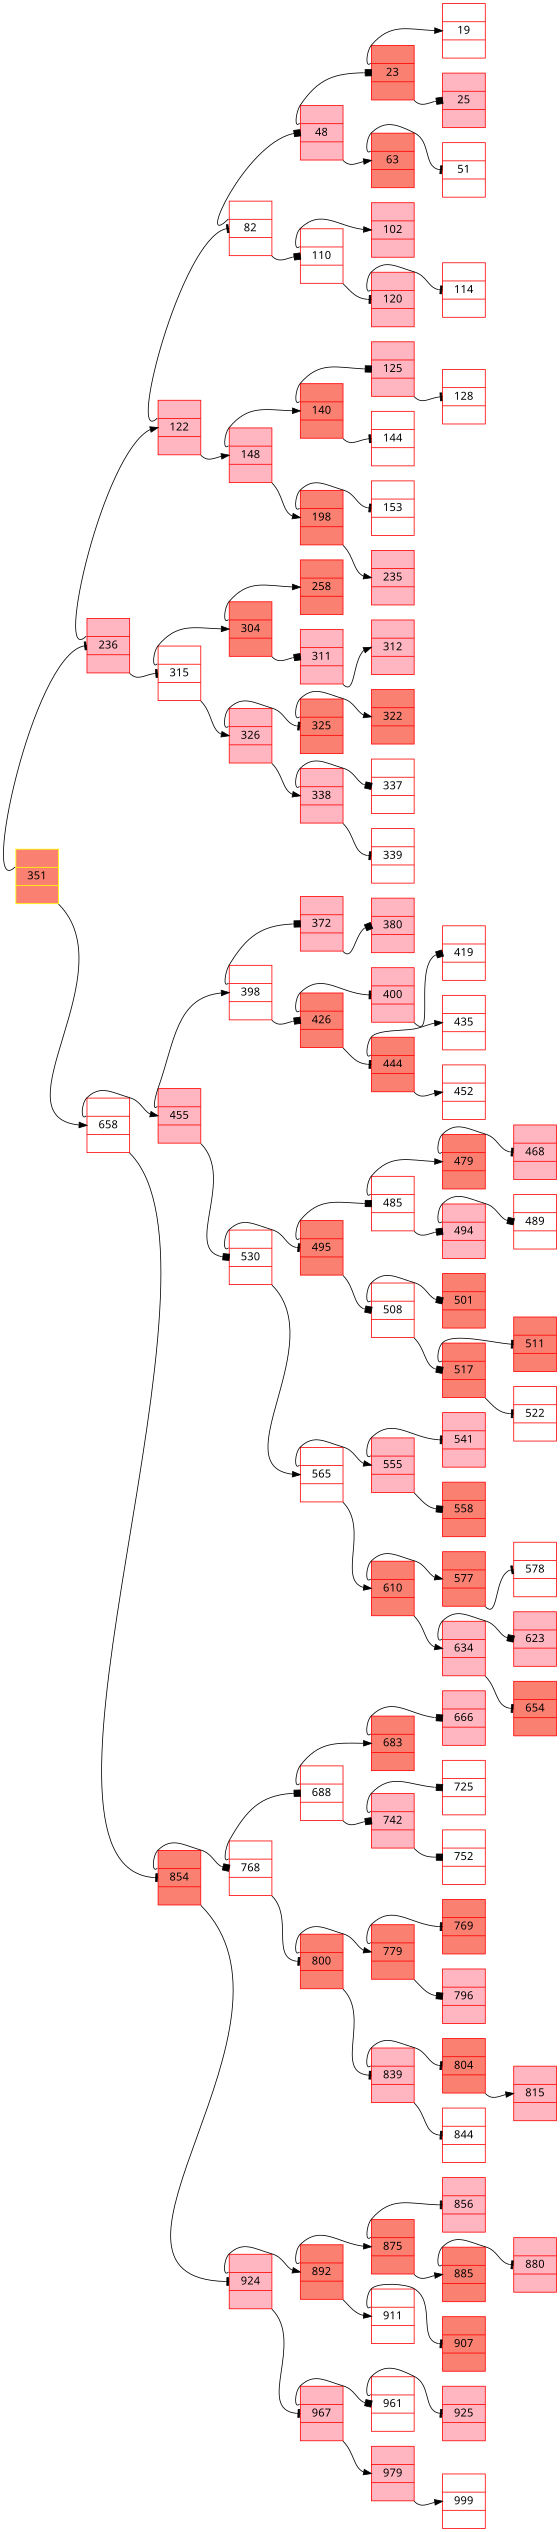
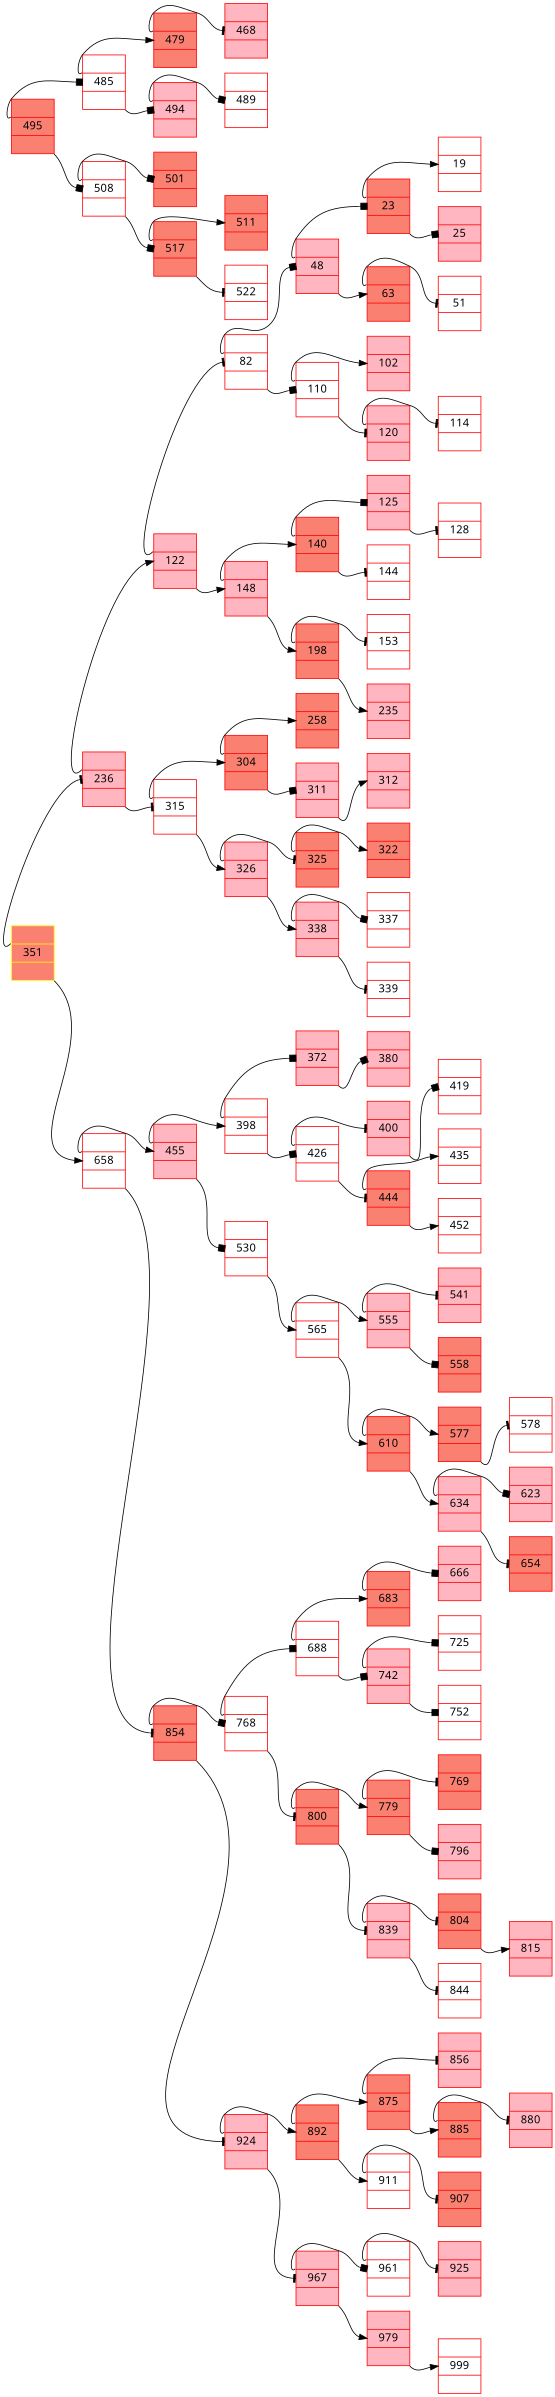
(322, 1020) -> (317, 1154)
(254, 1224) -> none
(464, 1338) -> (173, 217)
